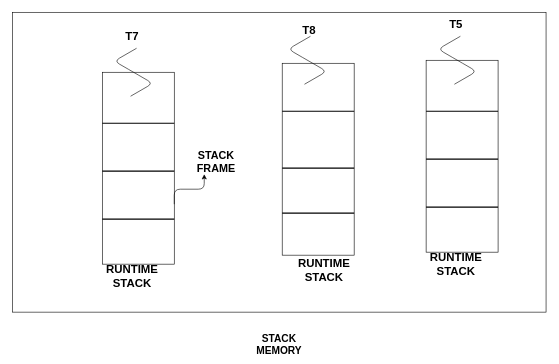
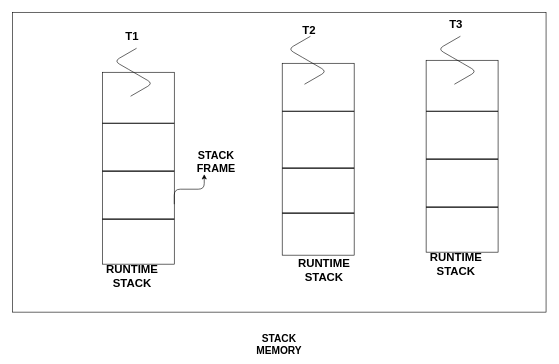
(456, 24) -> (456, 24)
(309, 30) -> (309, 30)
(132, 36) -> (132, 36)
